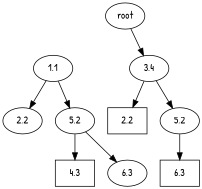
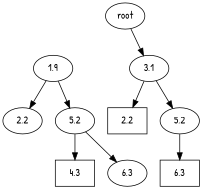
(53, 68) -> (53, 68)
(149, 68) -> (149, 68)
